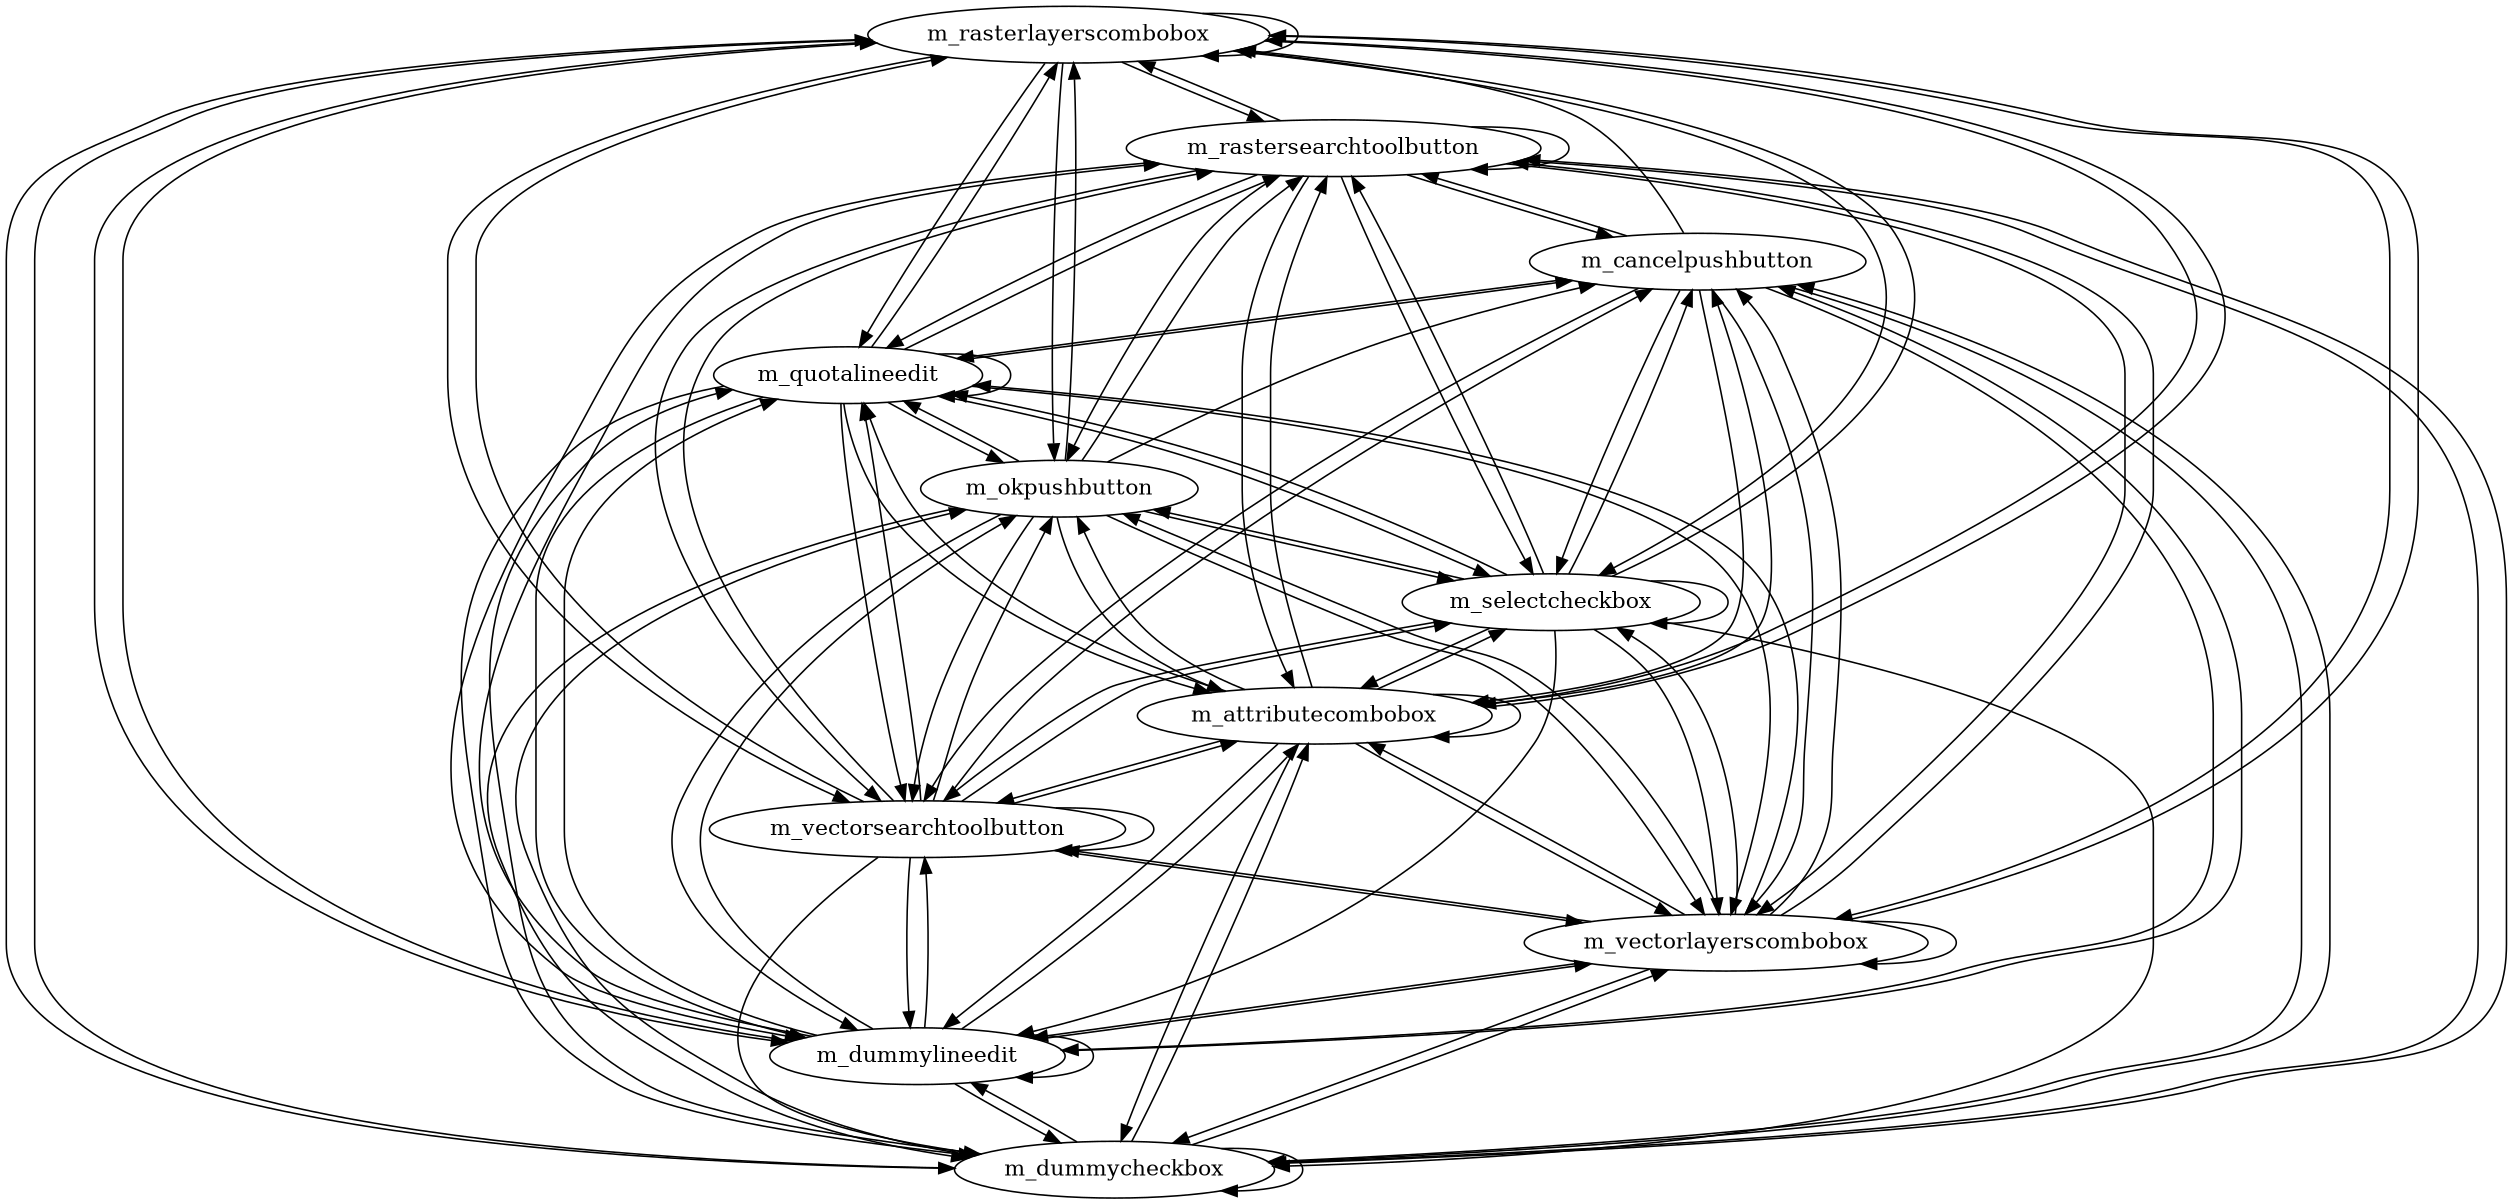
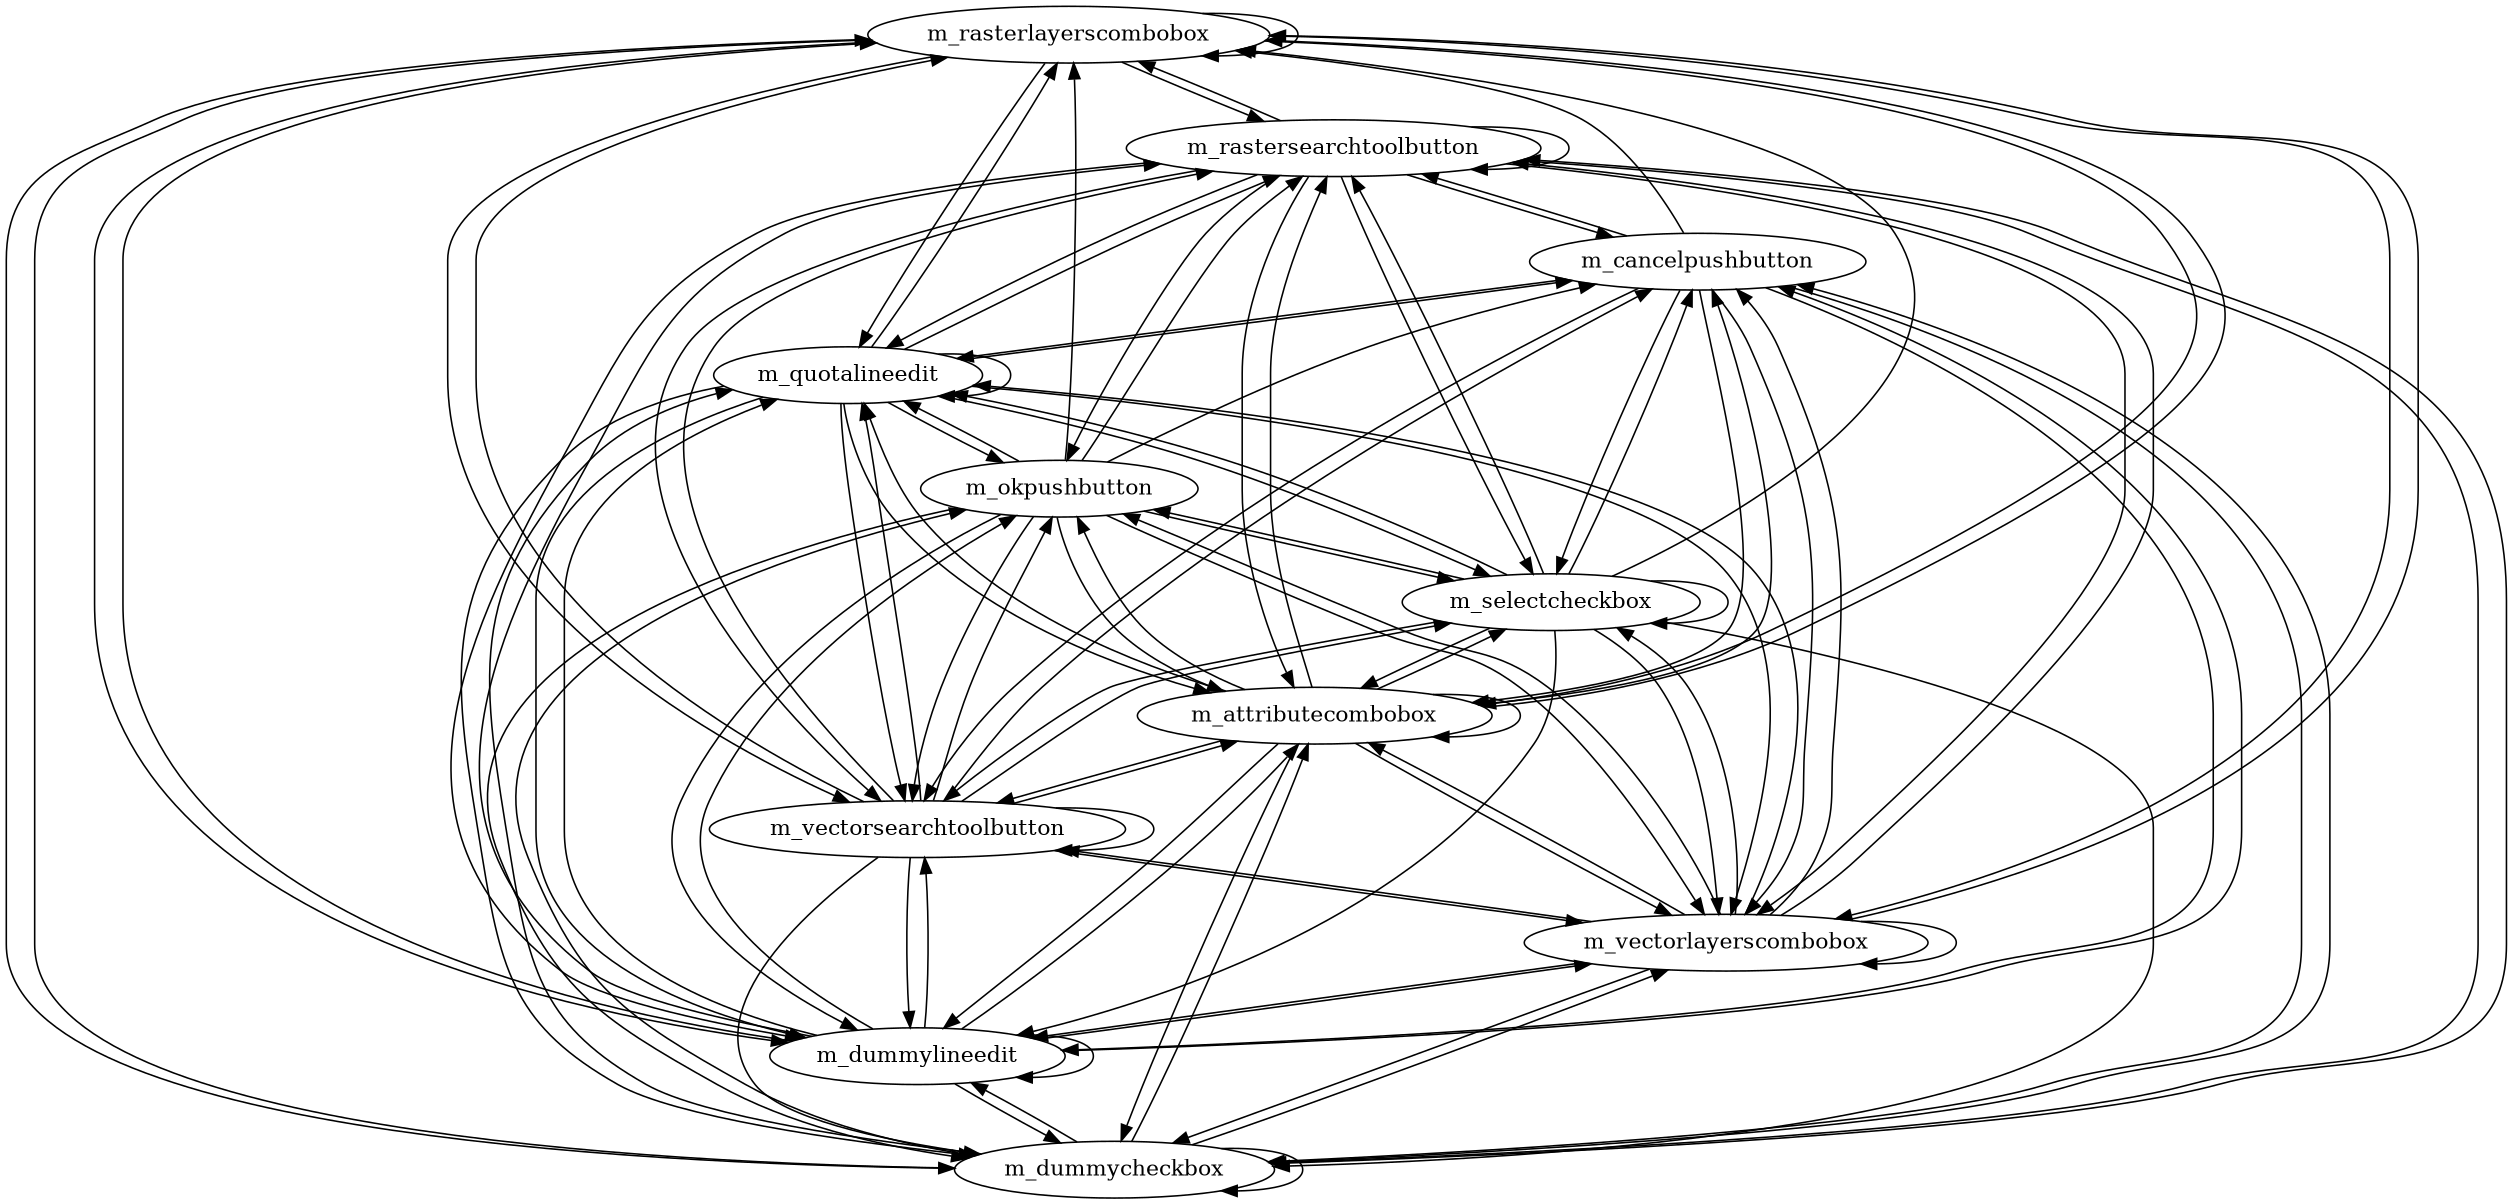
(1760, 160) -> none
(1054, 244) -> none
